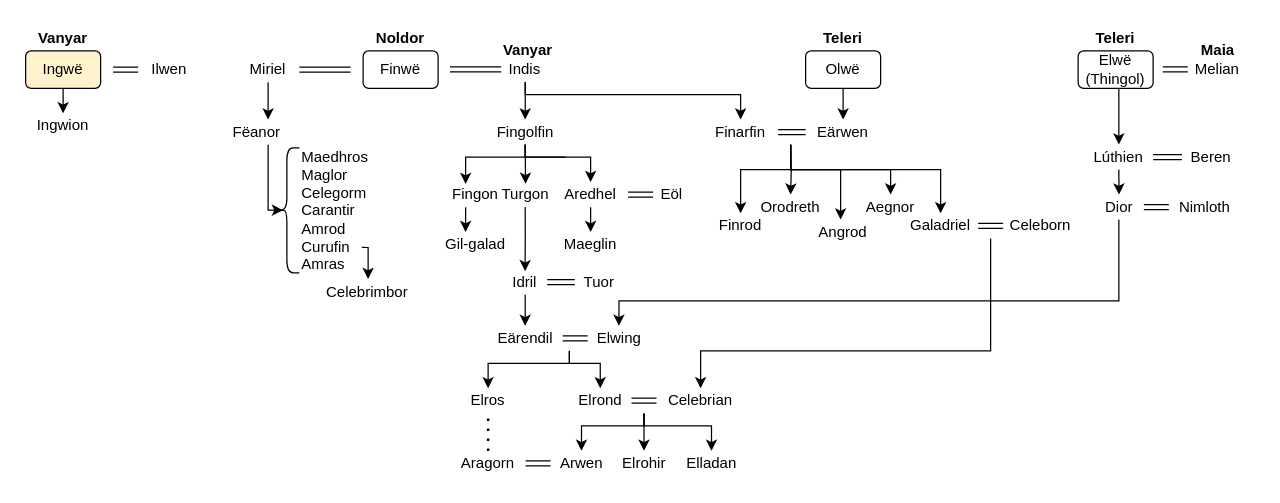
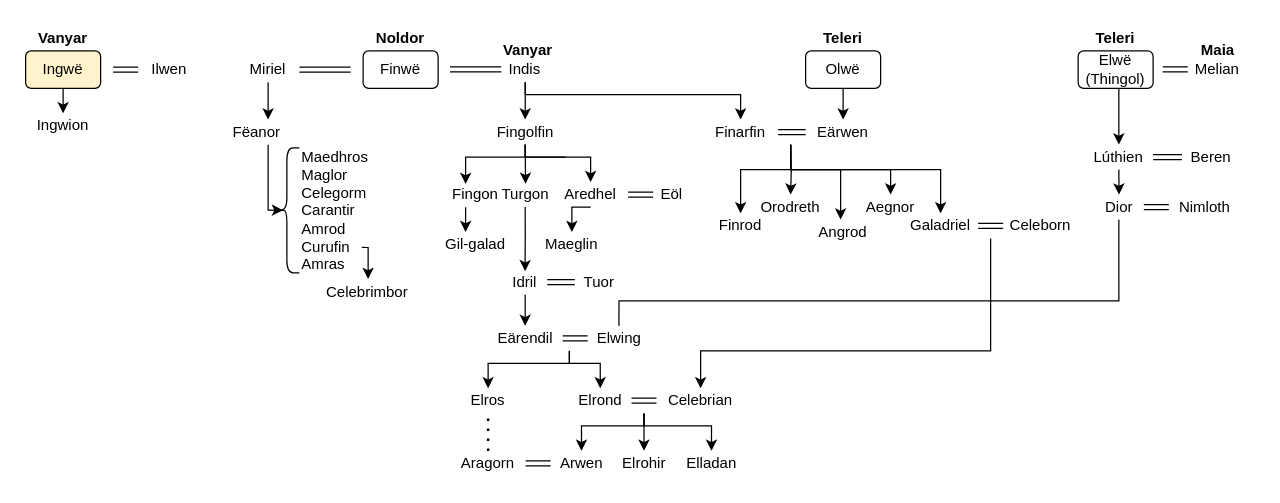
(591, 244) -> (572, 244)
(619, 316) -> (619, 319)
